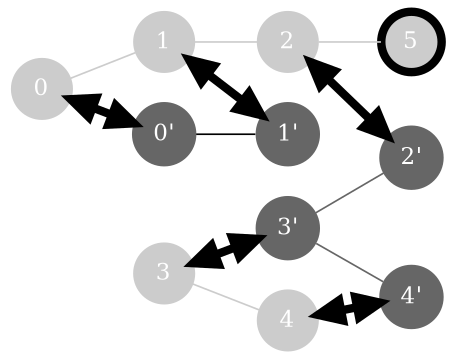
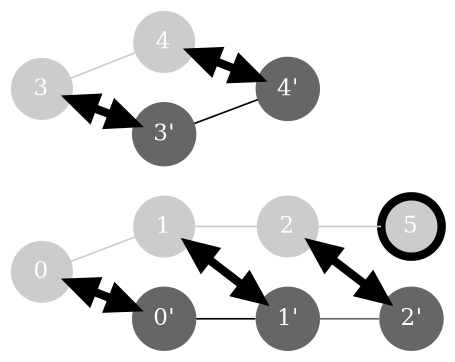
(350, 193) -> (349, 319)
(350, 263) -> (226, 112)
